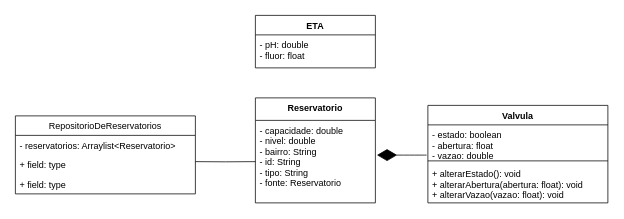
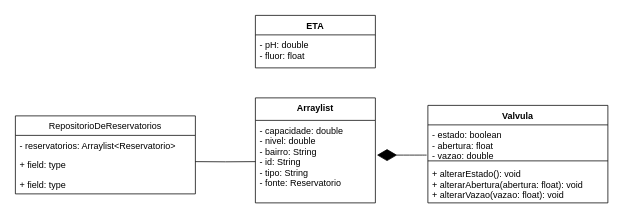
(315, 108) -> (315, 108)
